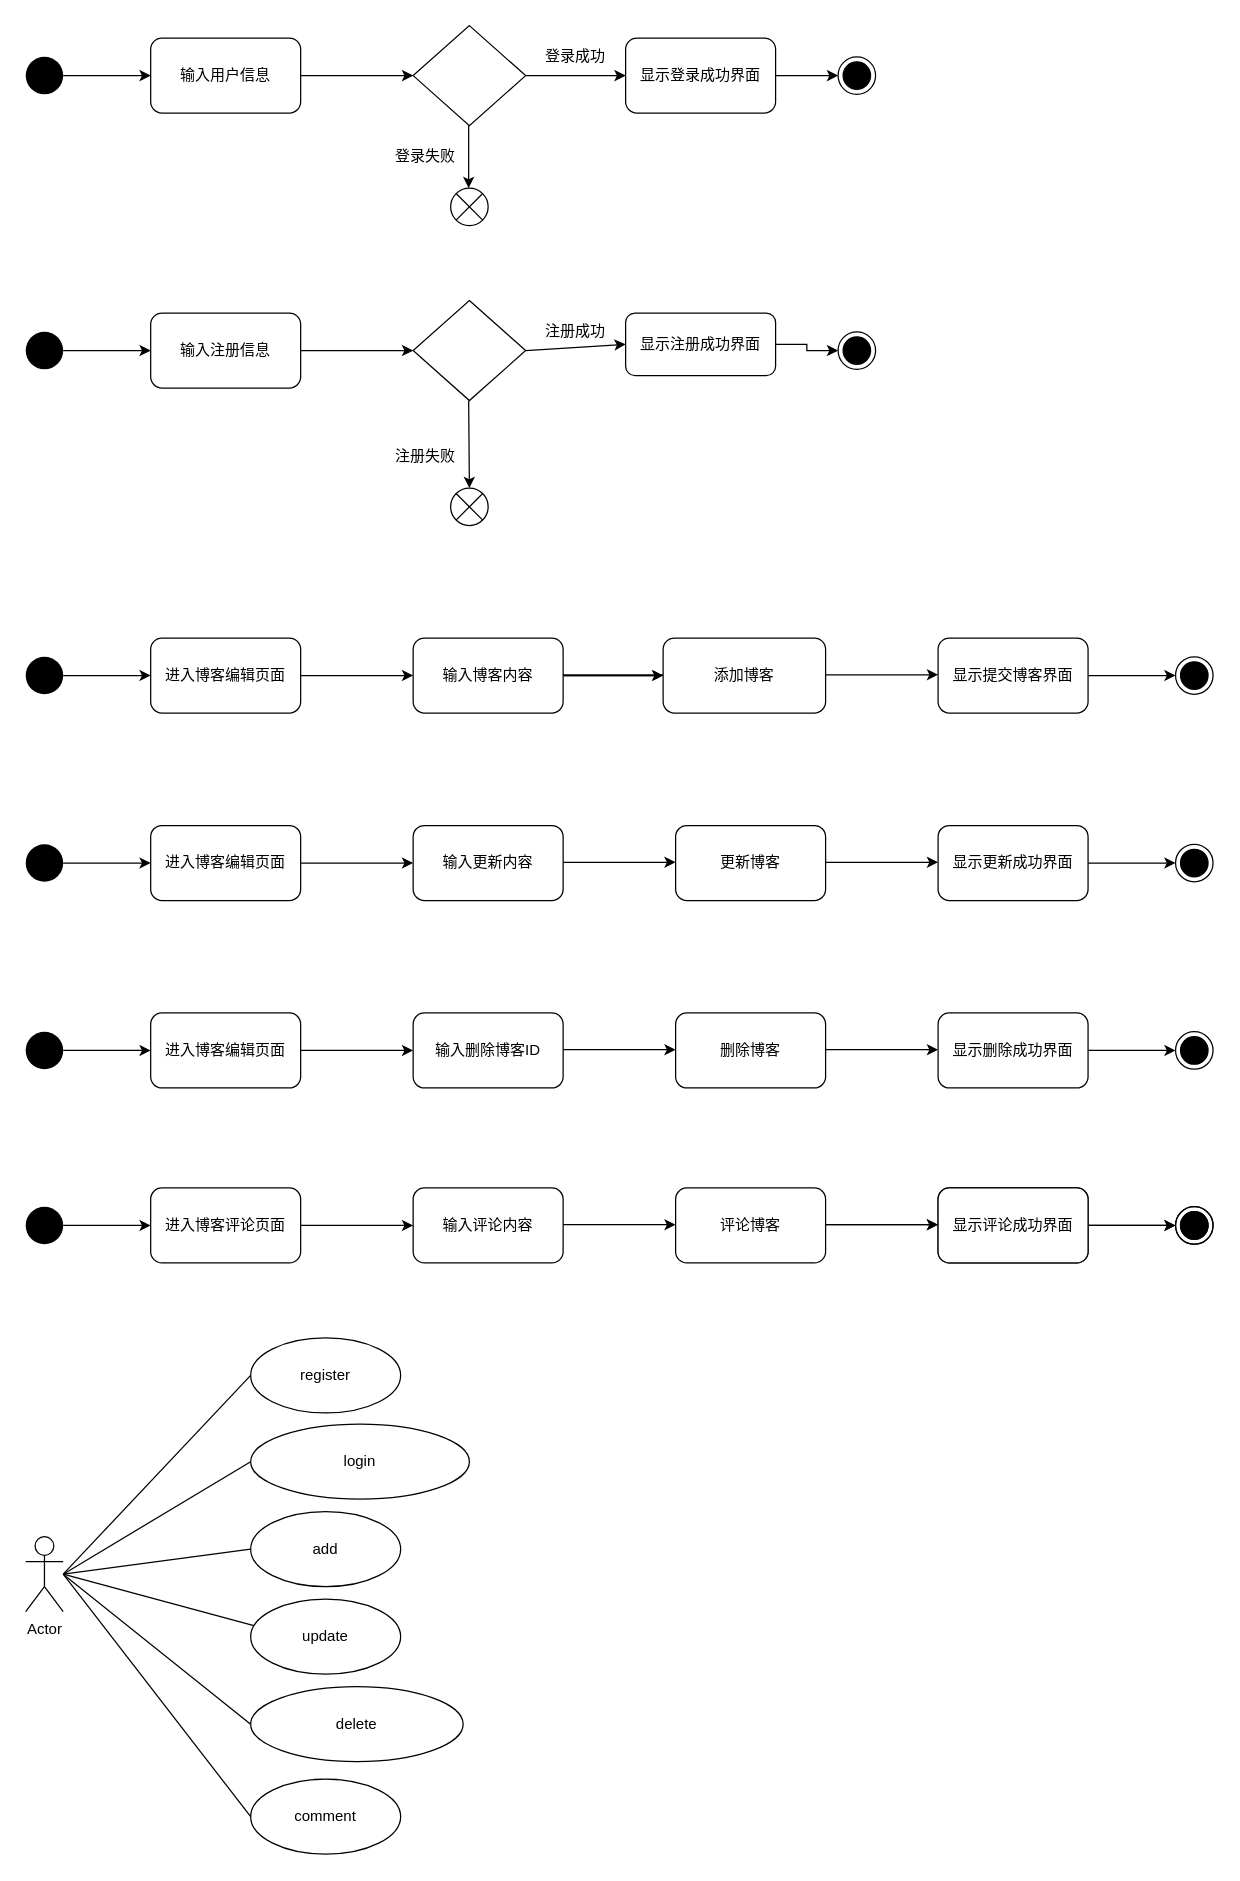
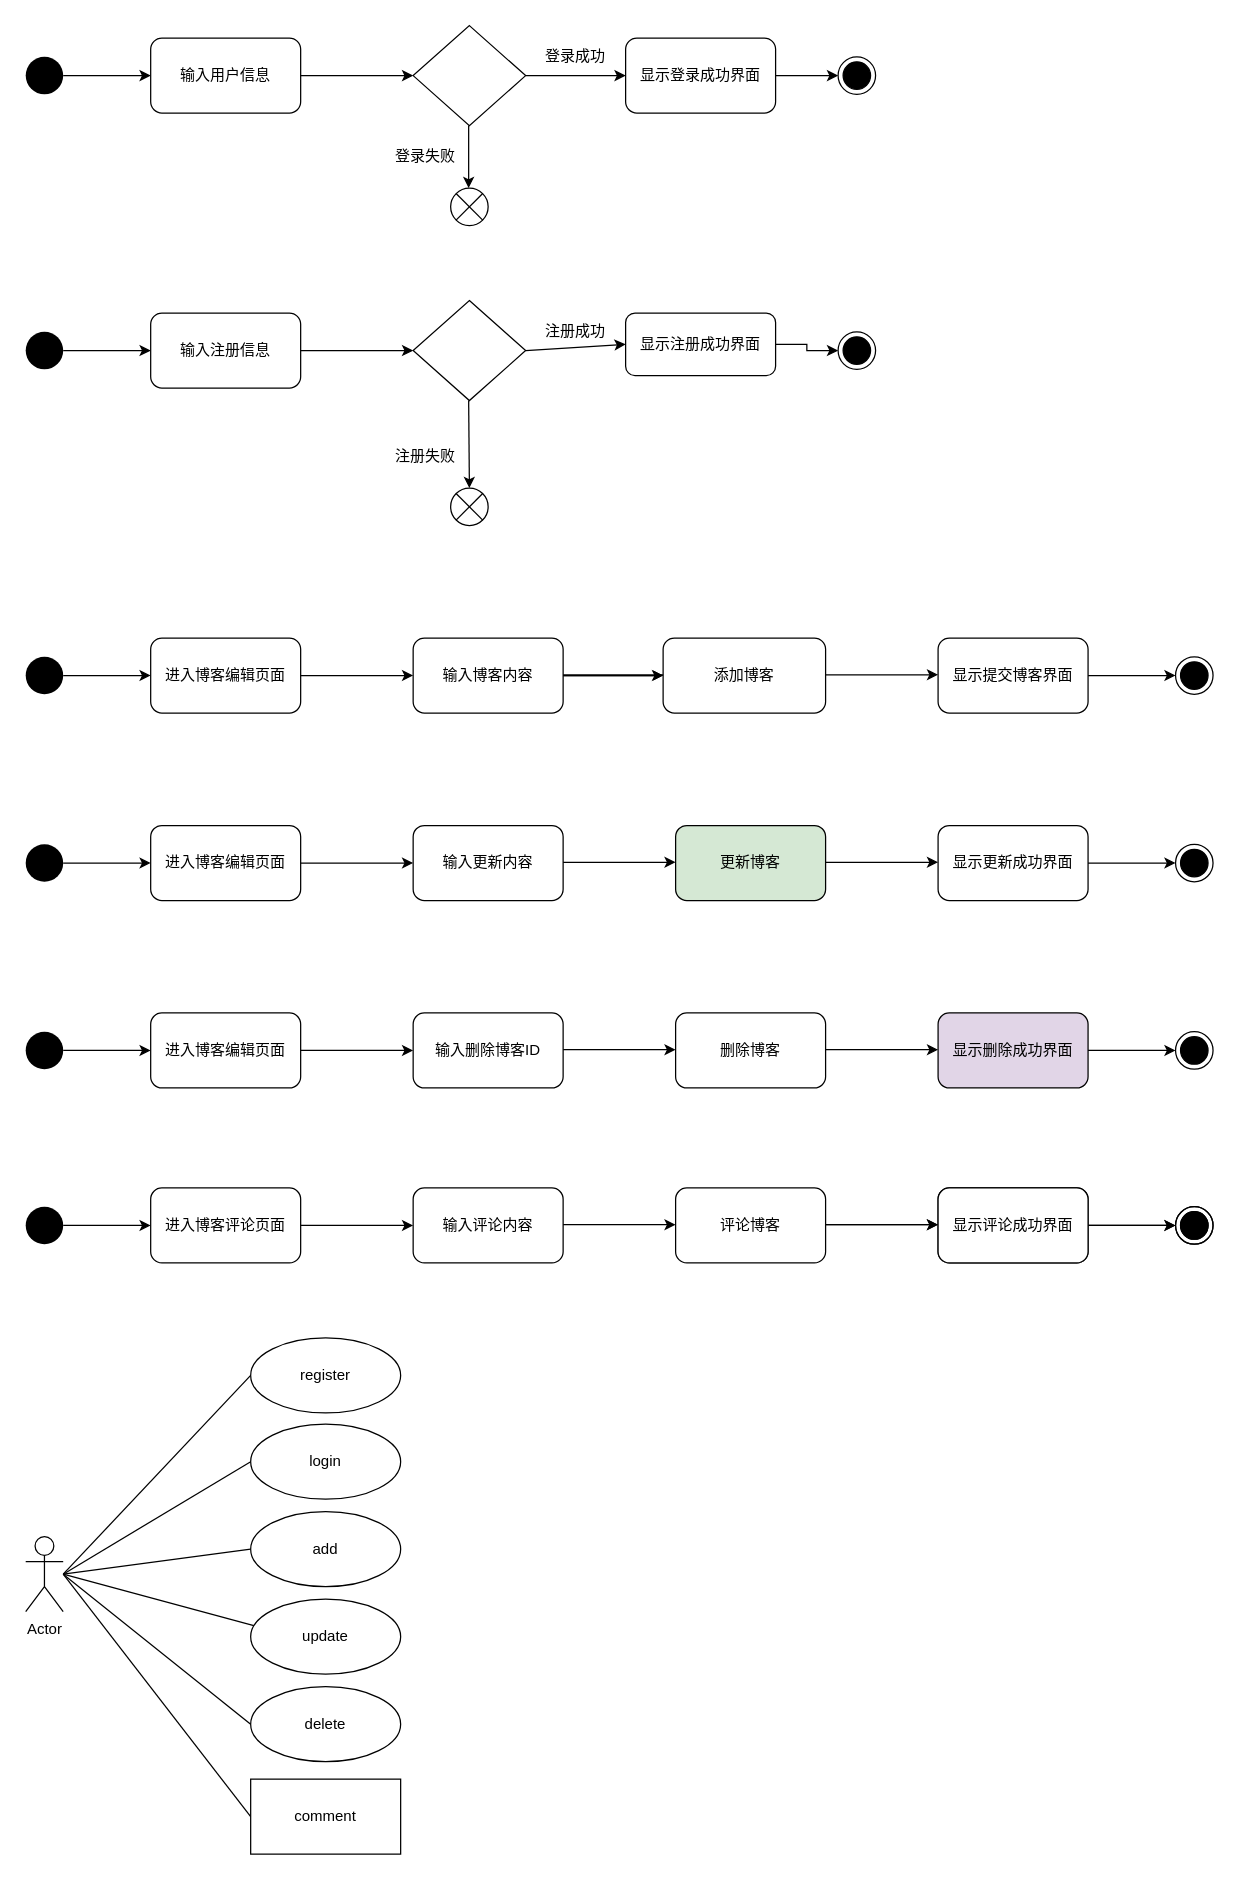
(751, 863) -> (751, 863)
(1013, 1051) -> (1013, 1051)
(360, 1462) -> (326, 1462)
(357, 1724) -> (326, 1724)
(326, 1817) -> (326, 1817)
